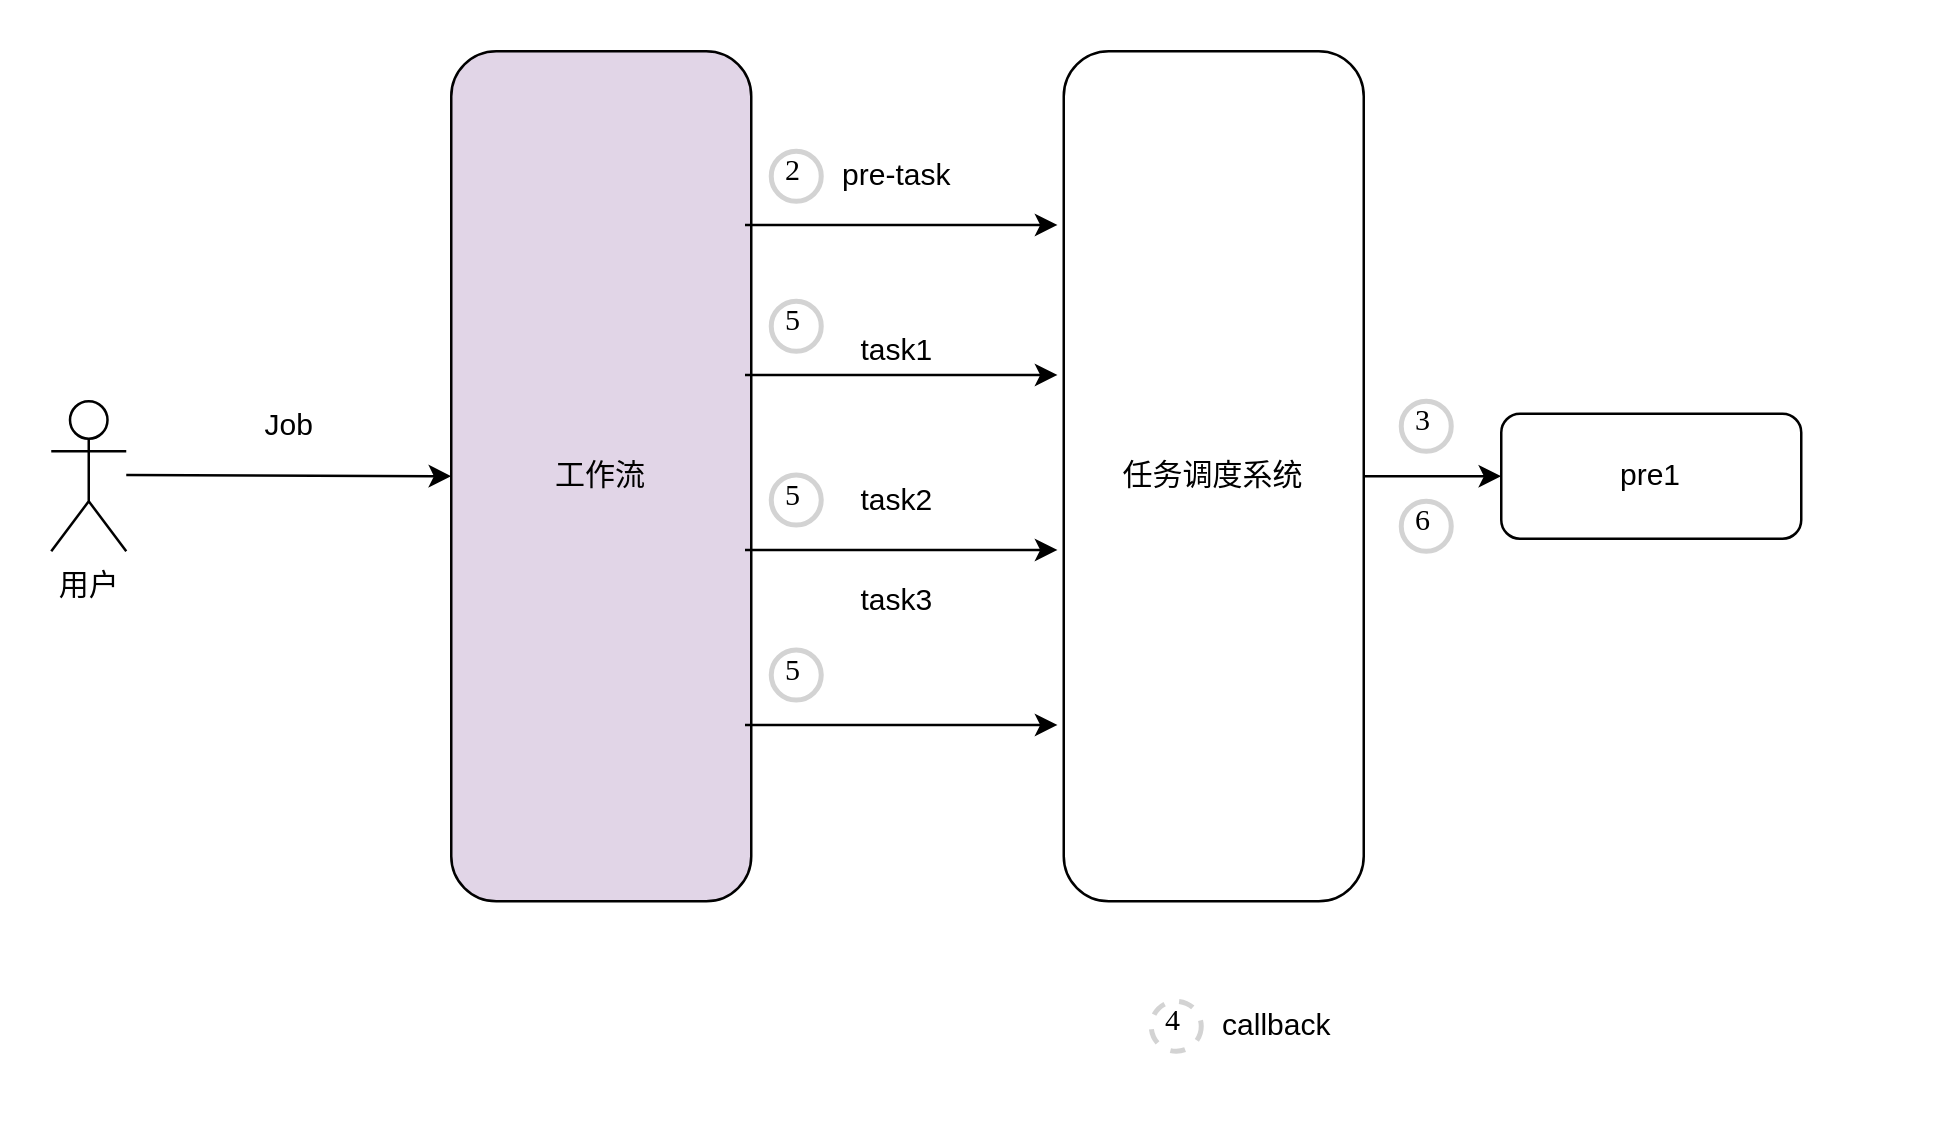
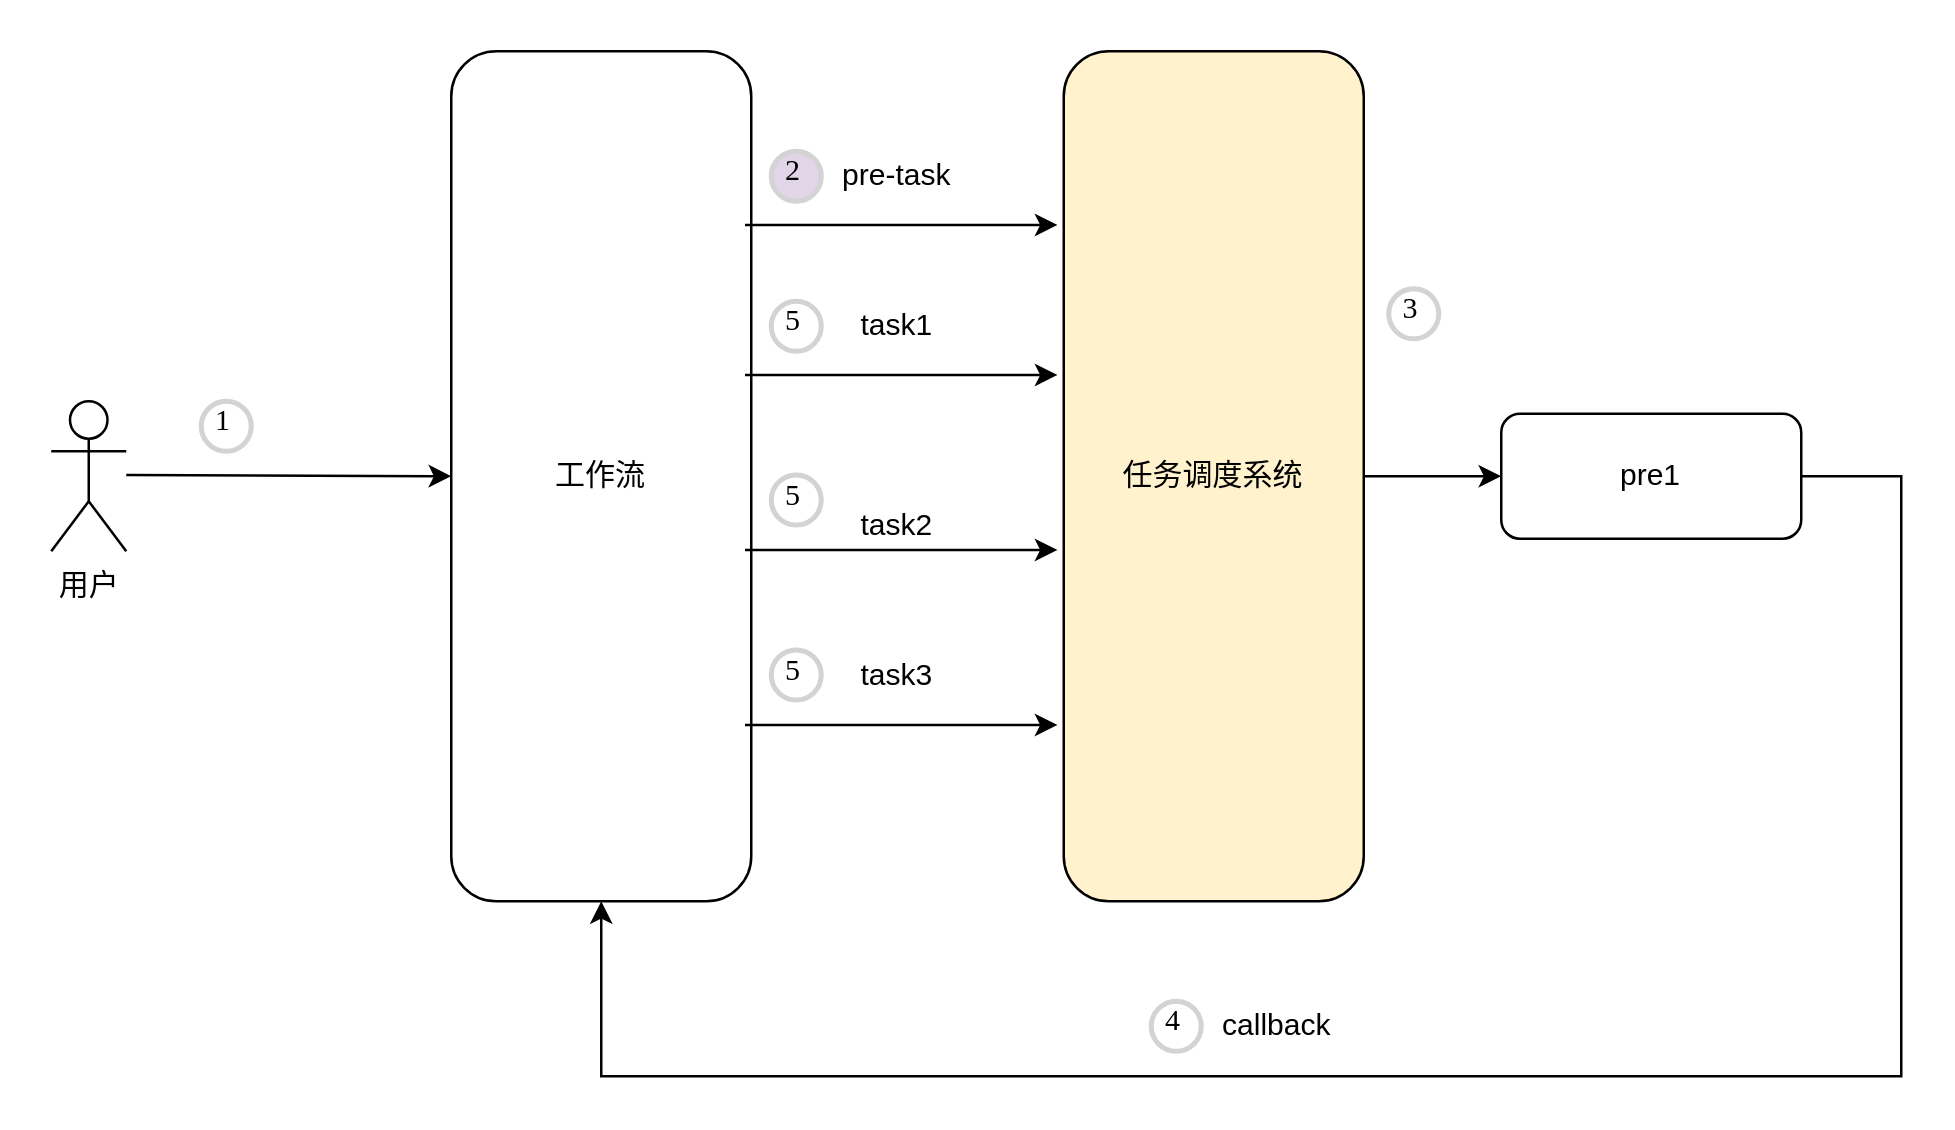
(796, 176) -> (796, 176)
(895, 350) -> (895, 325)
none -> (226, 426)
(289, 426) -> none
(1426, 426) -> (1414, 314)
(601, 476) -> (601, 476)
(1214, 476) -> (1214, 476)
(895, 500) -> (895, 525)
(1426, 526) -> none
(895, 600) -> (895, 675)
(1176, 1026) -> (1176, 1026)
none -> (1522, 1076)
